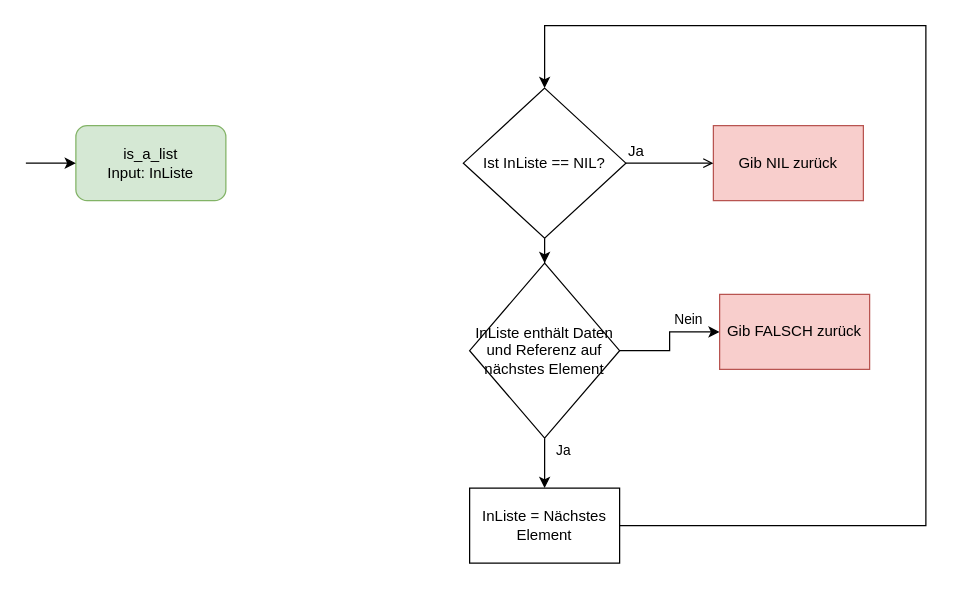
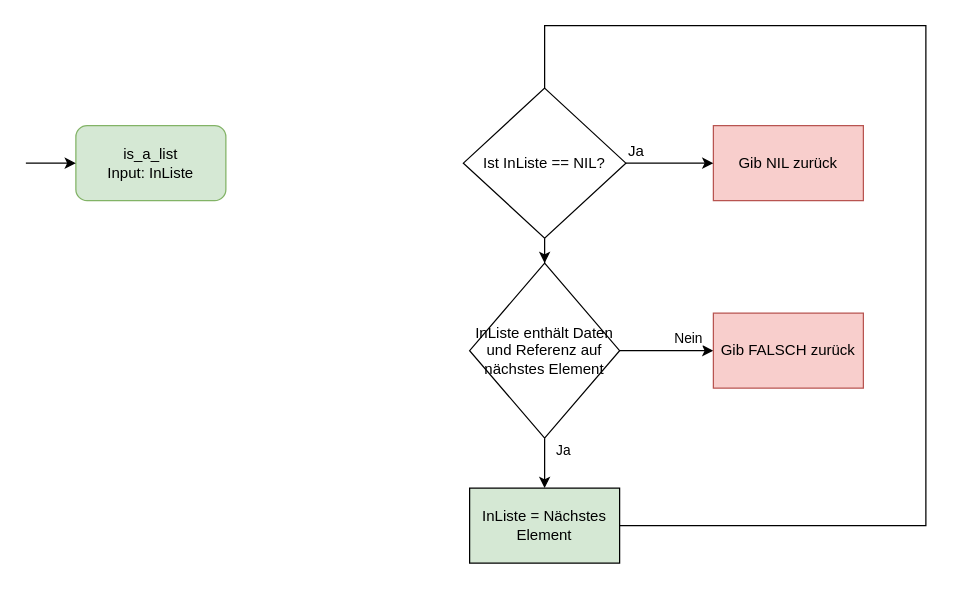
(544, 78) -> (544, 81)
(705, 163) -> (703, 163)
(794, 332) -> (788, 351)
(544, 526) -> (544, 526)
